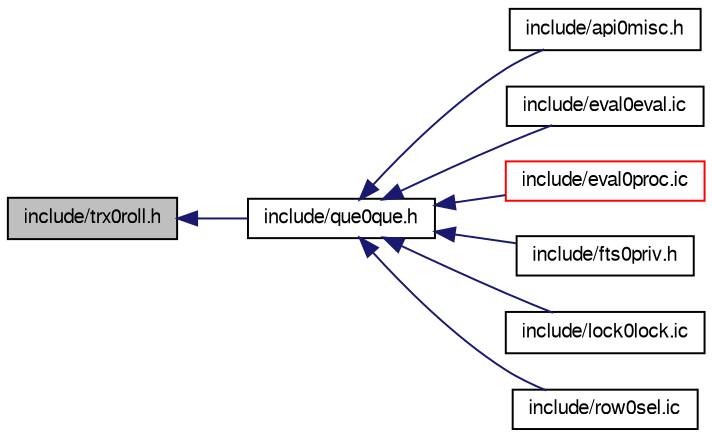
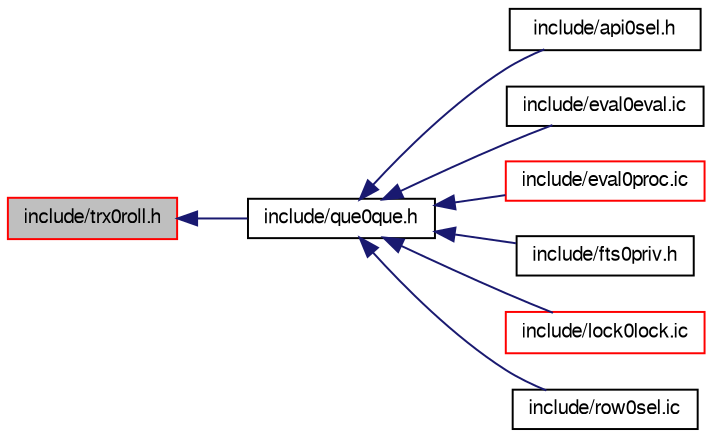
(605, 30) -> (605, 30)
(92, 218) -> (92, 218)
(605, 333) -> (605, 333)
